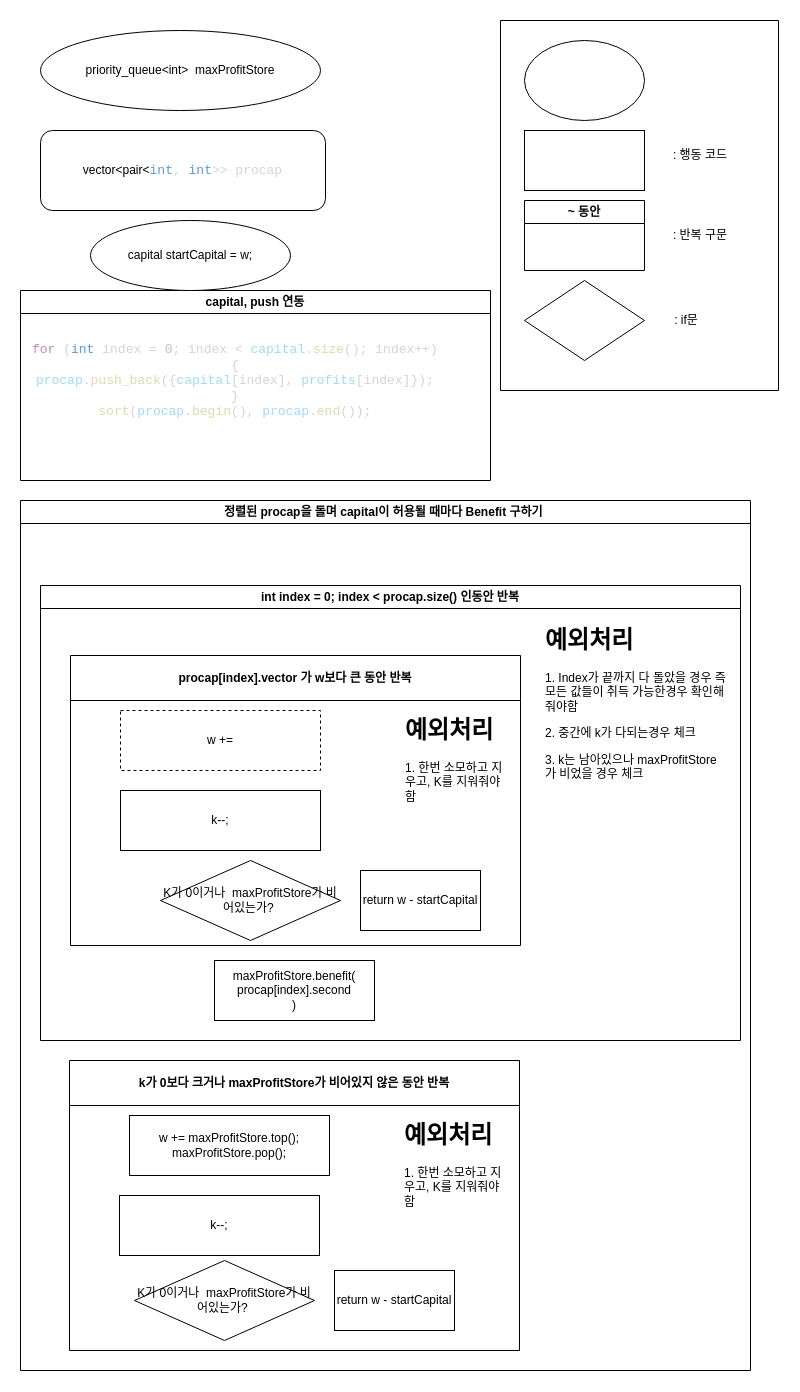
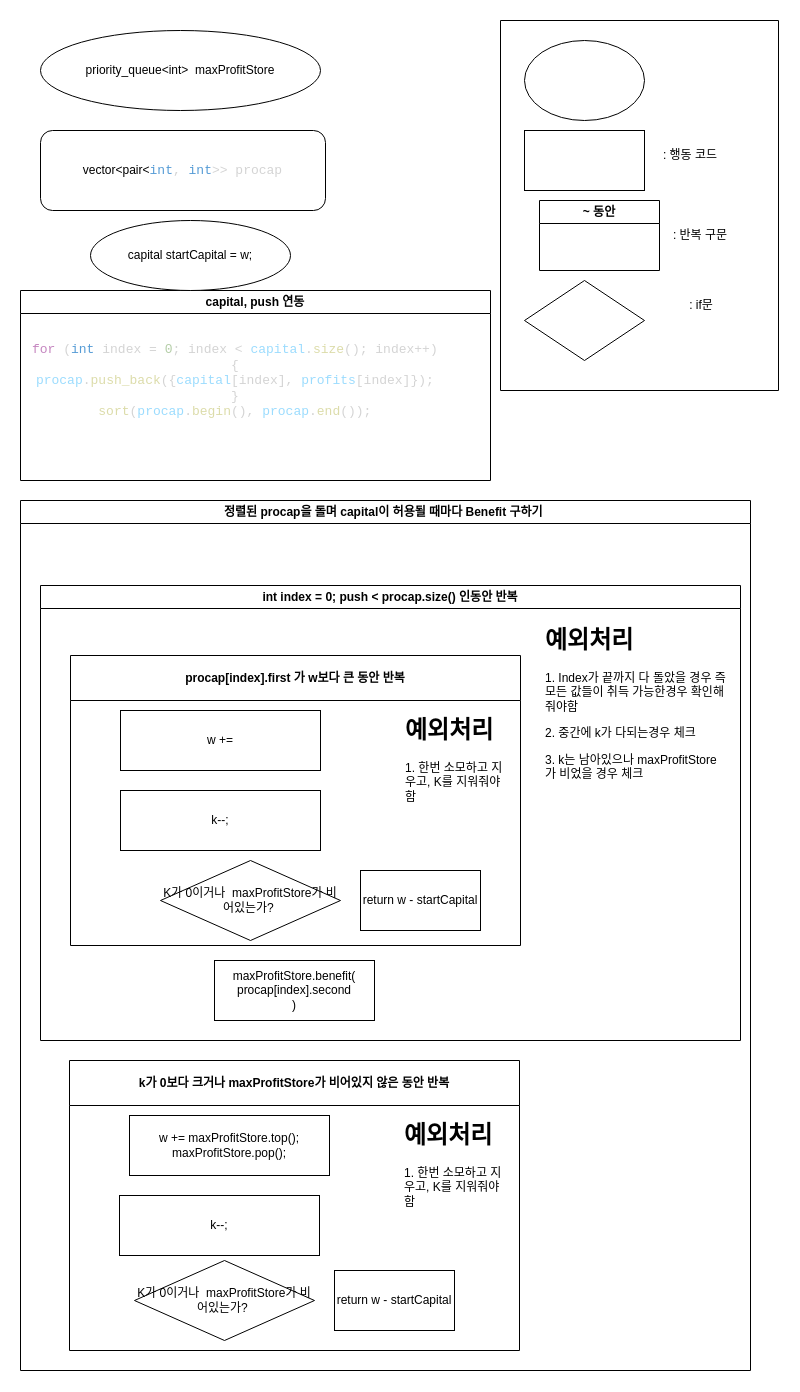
(701, 156) -> (691, 156)
(585, 236) -> (600, 236)
(687, 321) -> (702, 306)
(391, 598) -> (391, 598)
(296, 679) -> (296, 679)
(221, 741) -> (221, 741)
